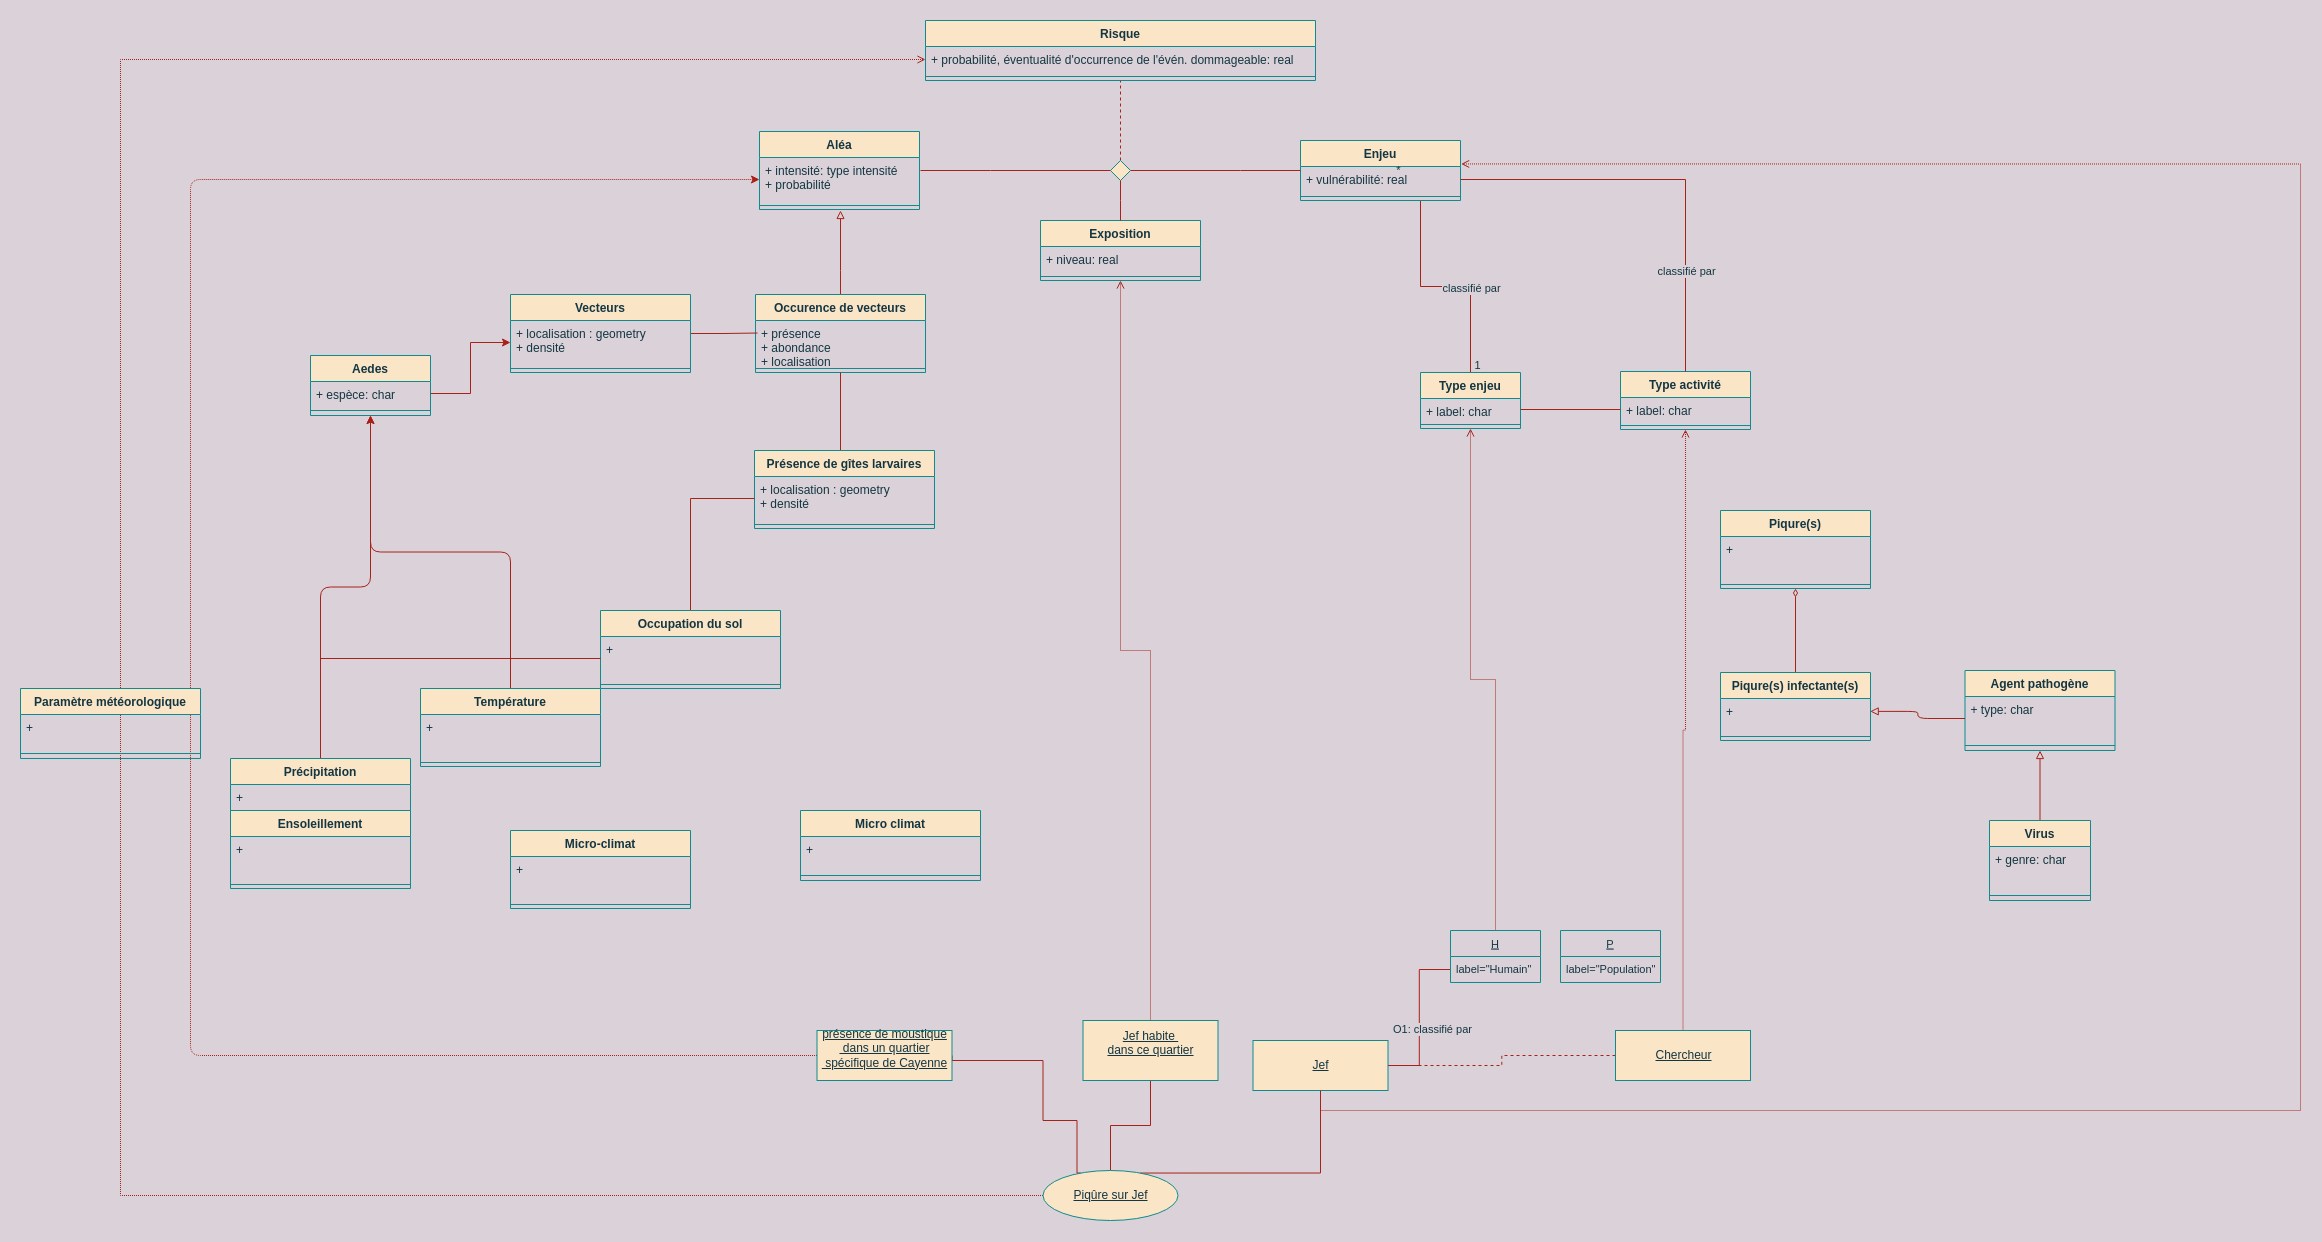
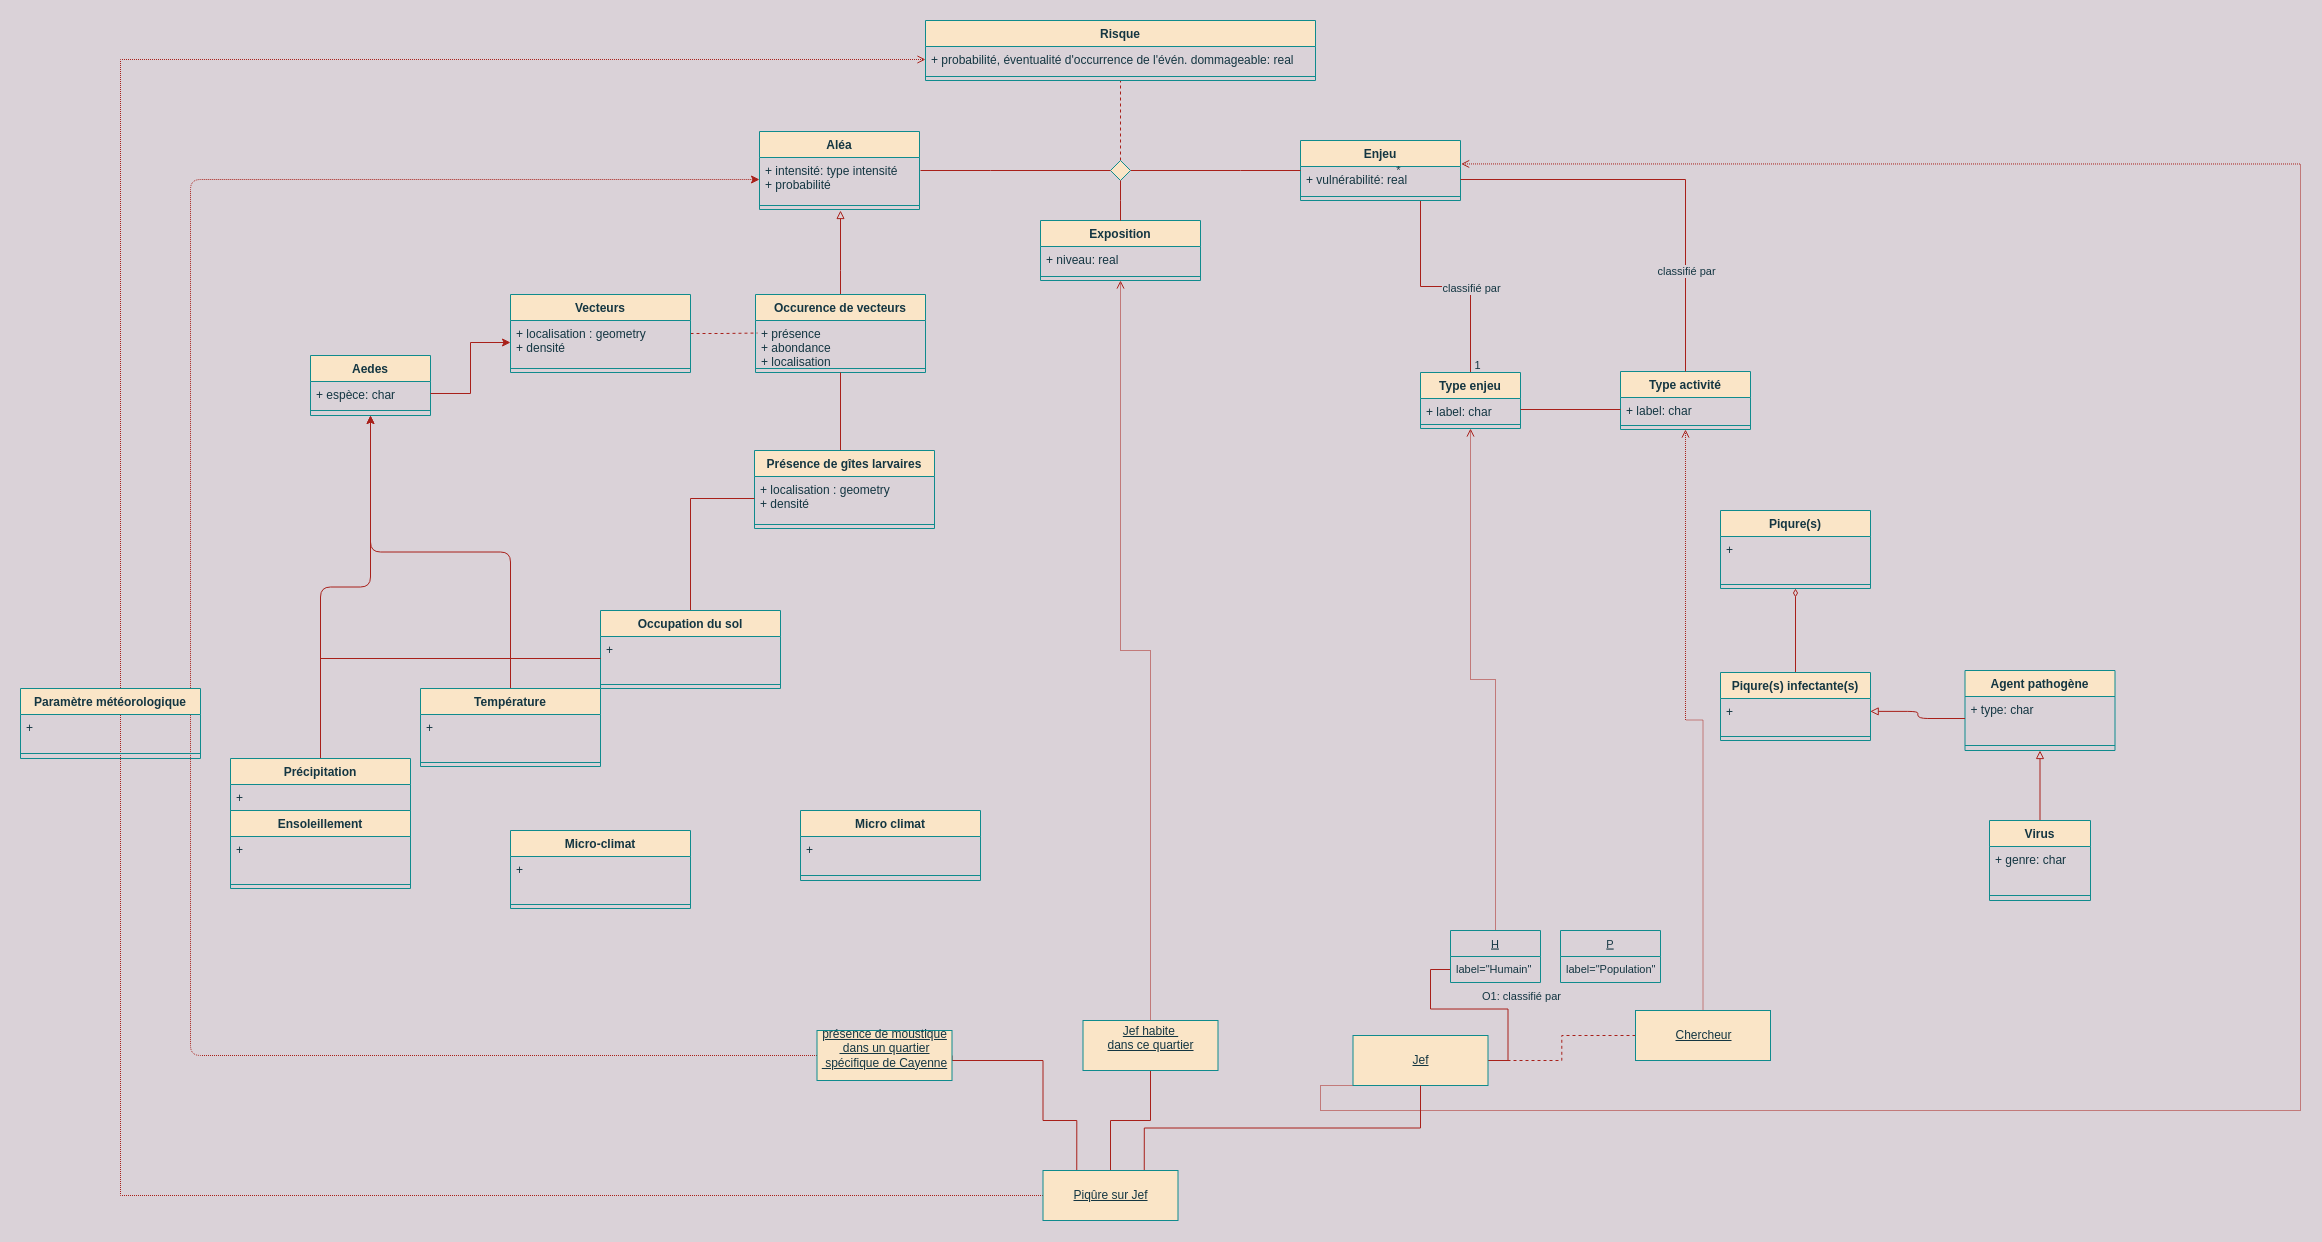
(722, 334) -> (722, 334)
(1151, 1051) -> (1151, 1046)
(1683, 1056) -> (1703, 1036)
(1321, 1066) -> (1421, 1061)
(1111, 1196) -> (1111, 1196)
